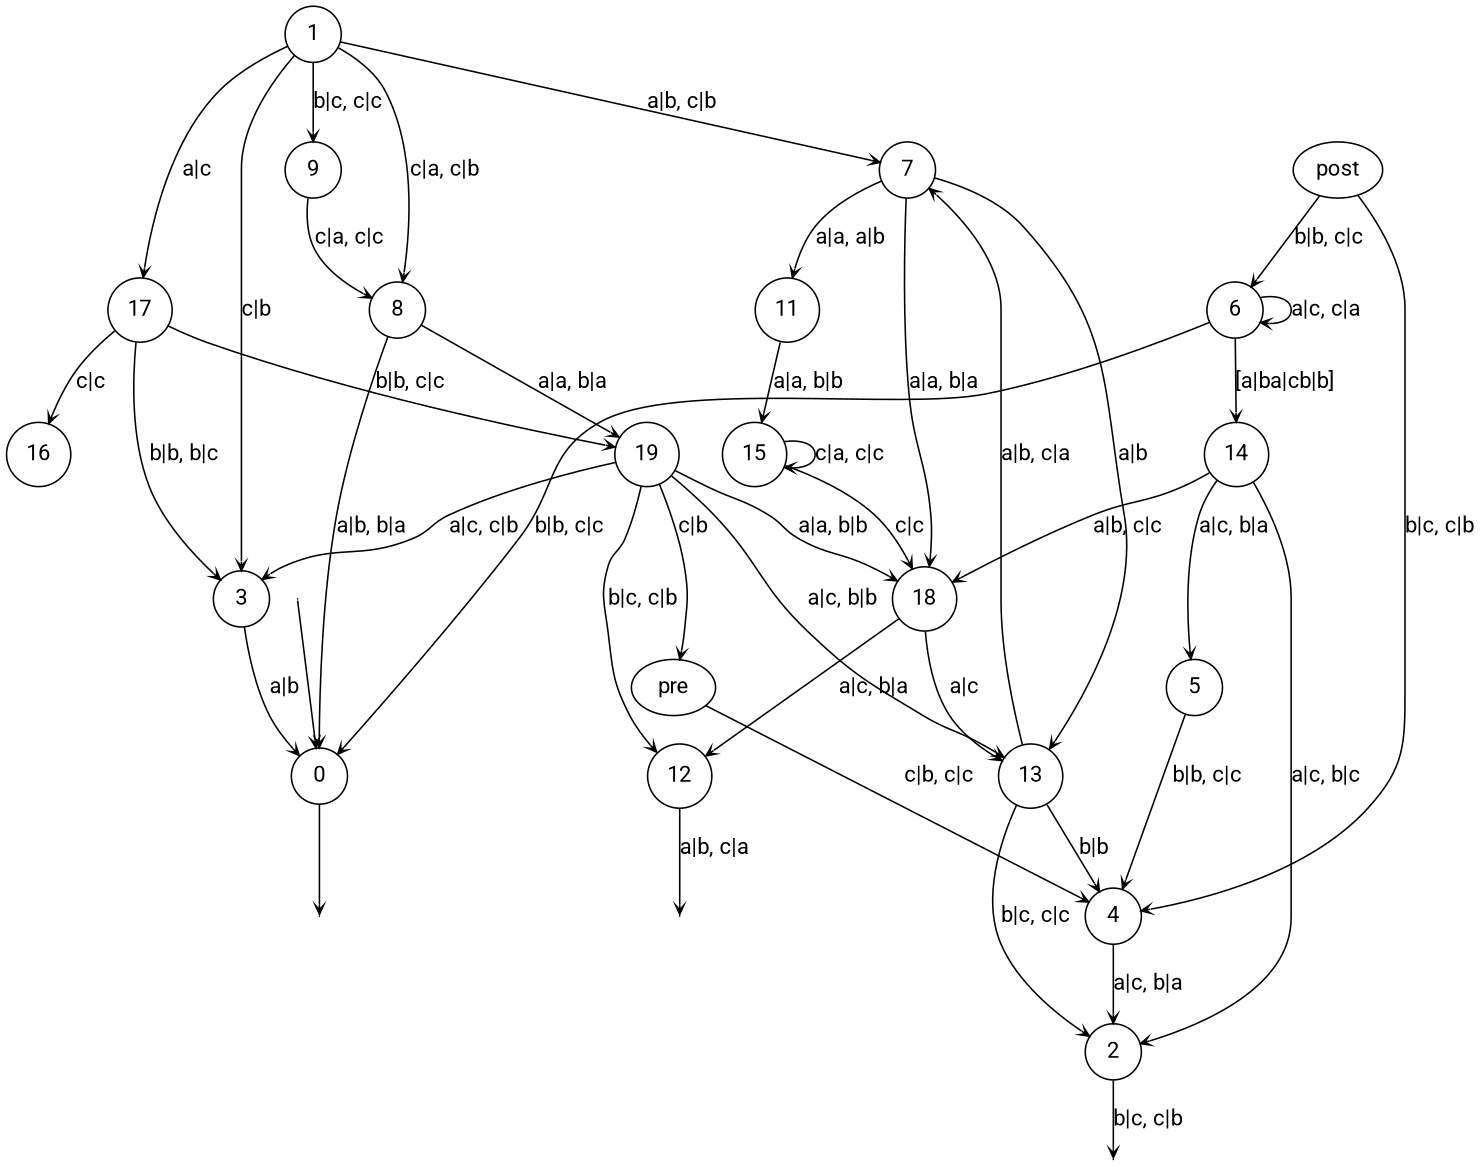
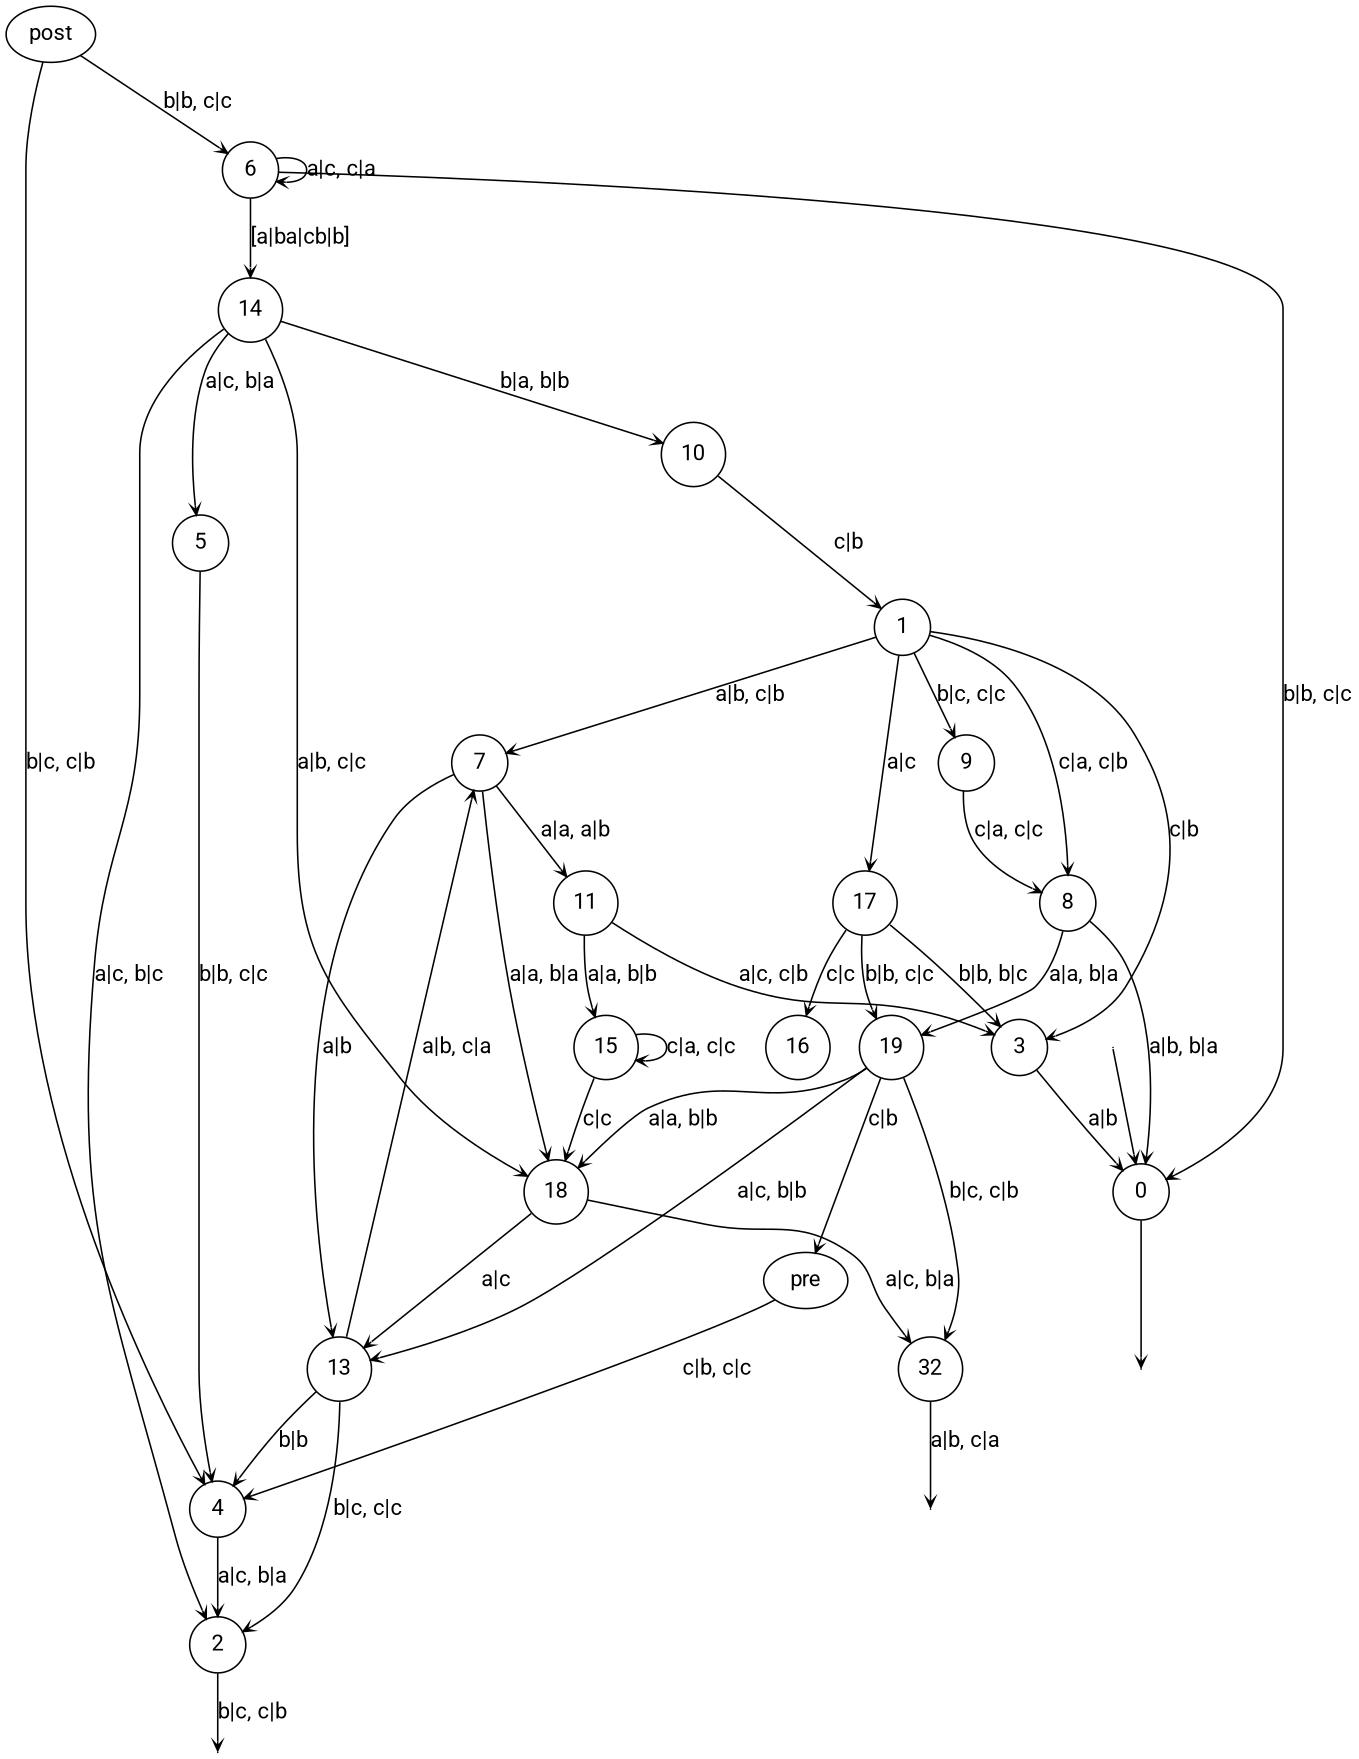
none -> (693, 455)
(442, 519) -> (792, 1000)
(680, 776) -> (931, 1369)
